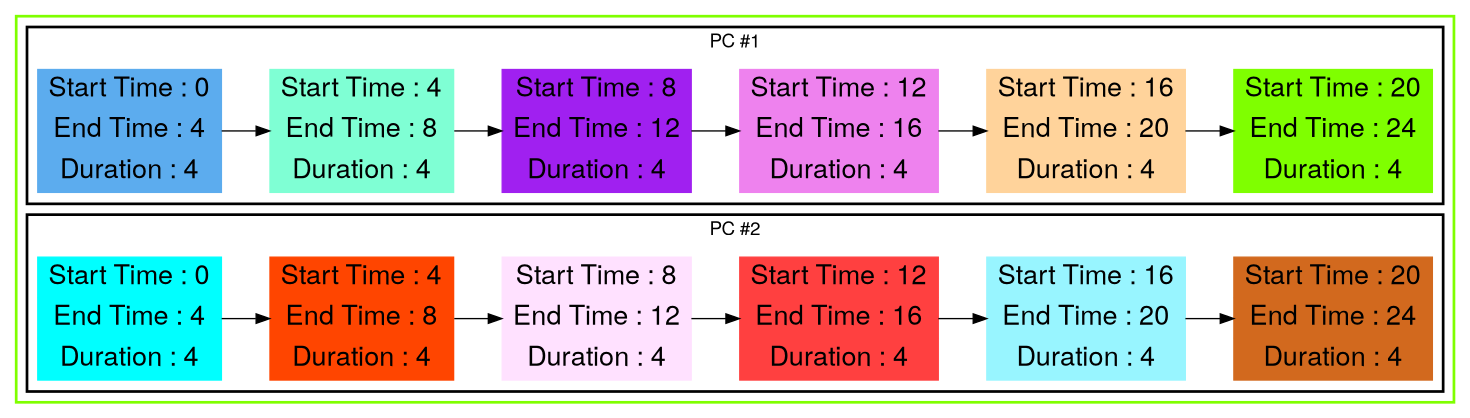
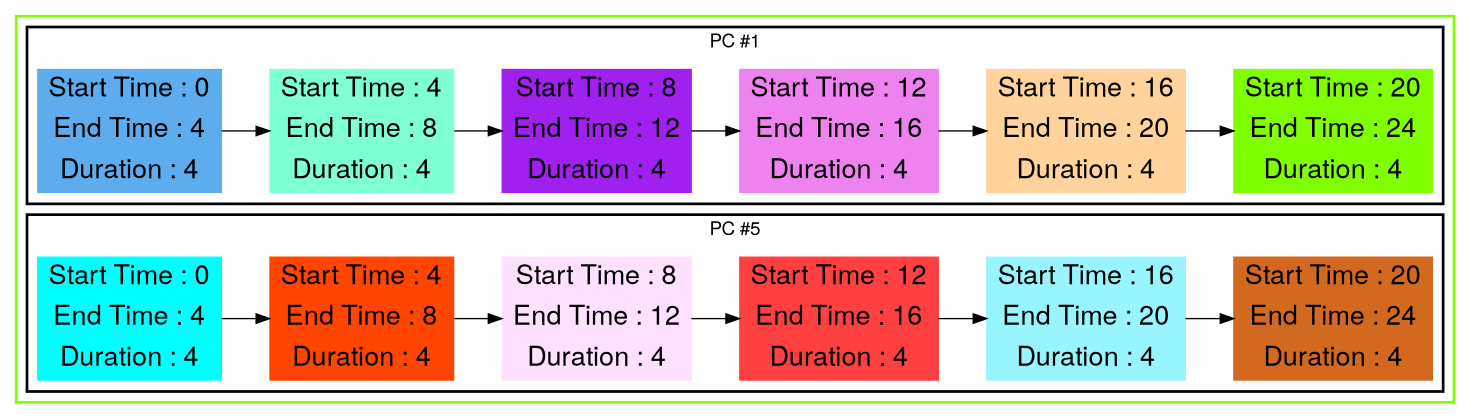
(735, 230) -> (735, 230)
